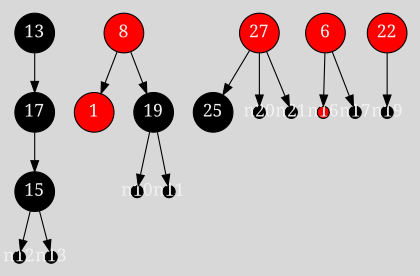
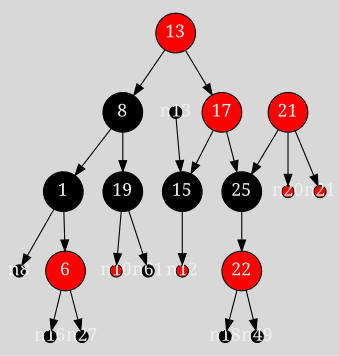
(35, 33) -> (176, 33)
(124, 33) -> (123, 112)
(259, 33) -> (288, 112)
none -> (153, 68)
(35, 112) -> (222, 112)
(94, 112) -> (63, 192)
(259, 112) -> (288, 192)
(291, 112) -> (320, 192)
(323, 112) -> (50, 336)
(355, 112) -> (82, 336)
(387, 112) -> (257, 336)
none -> (230, 146)
(137, 192) -> (116, 271)
(169, 192) -> (148, 271)
(43, 226) -> (178, 139)
none -> (64, 226)
none -> (242, 226)
(19, 257) -> (182, 271)
none -> (19, 271)
none -> (225, 336)
